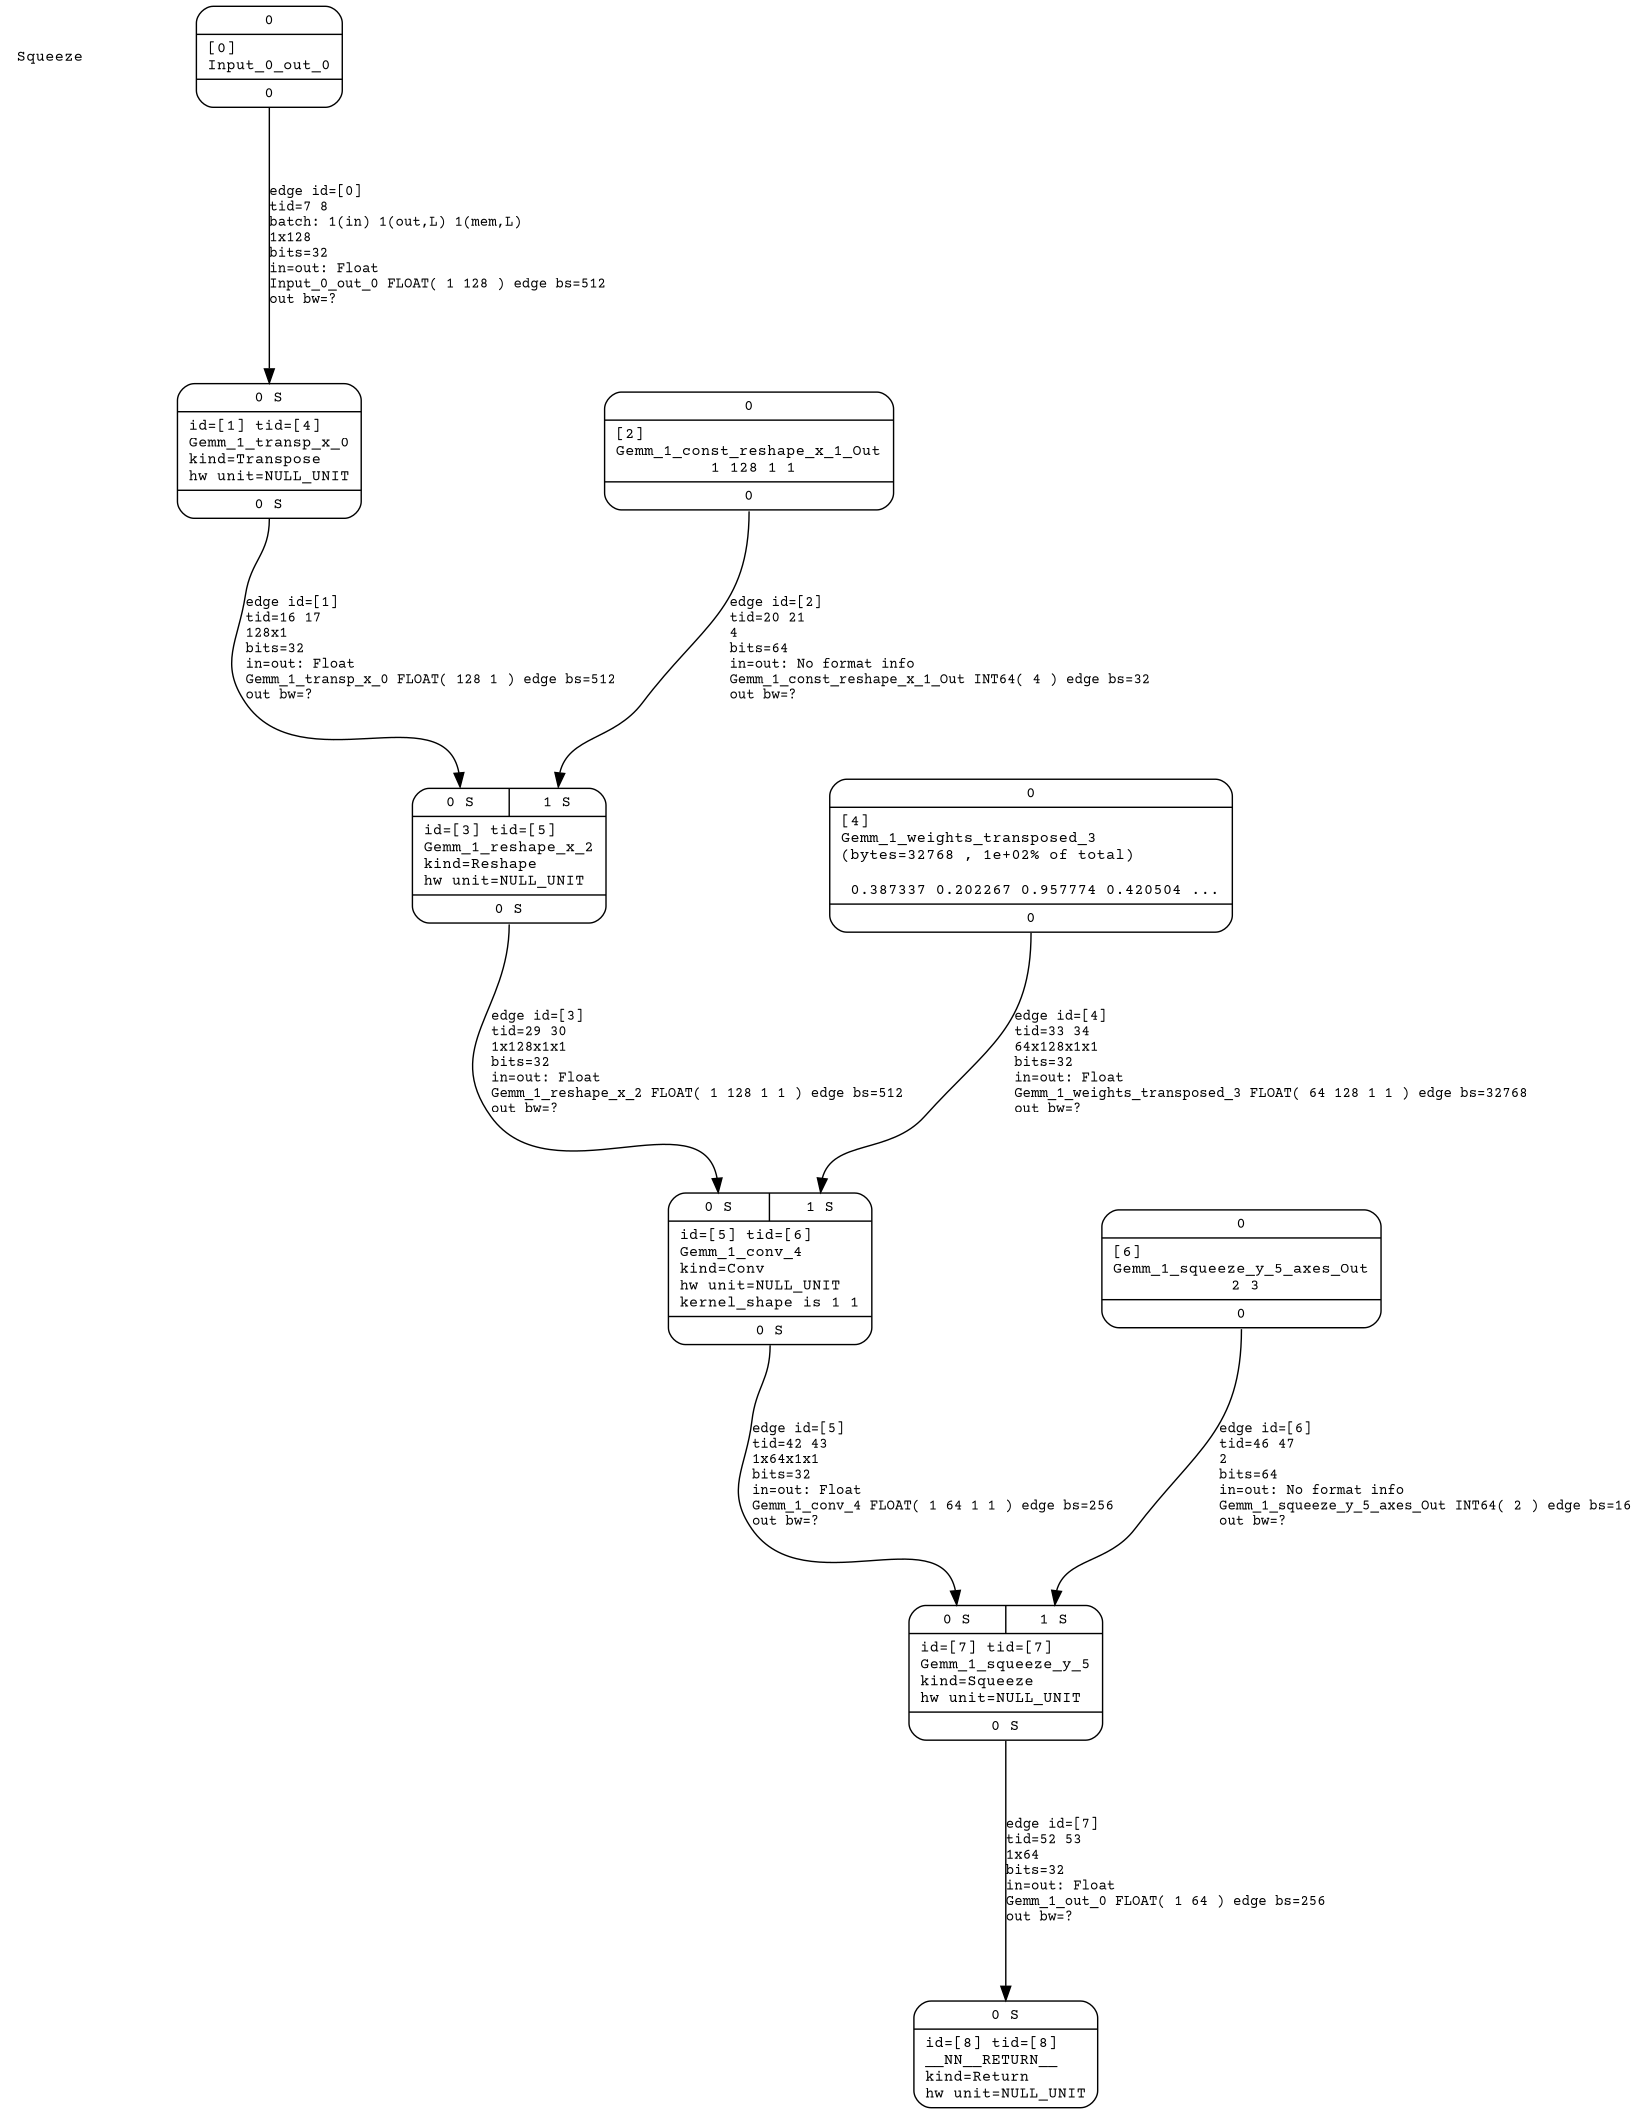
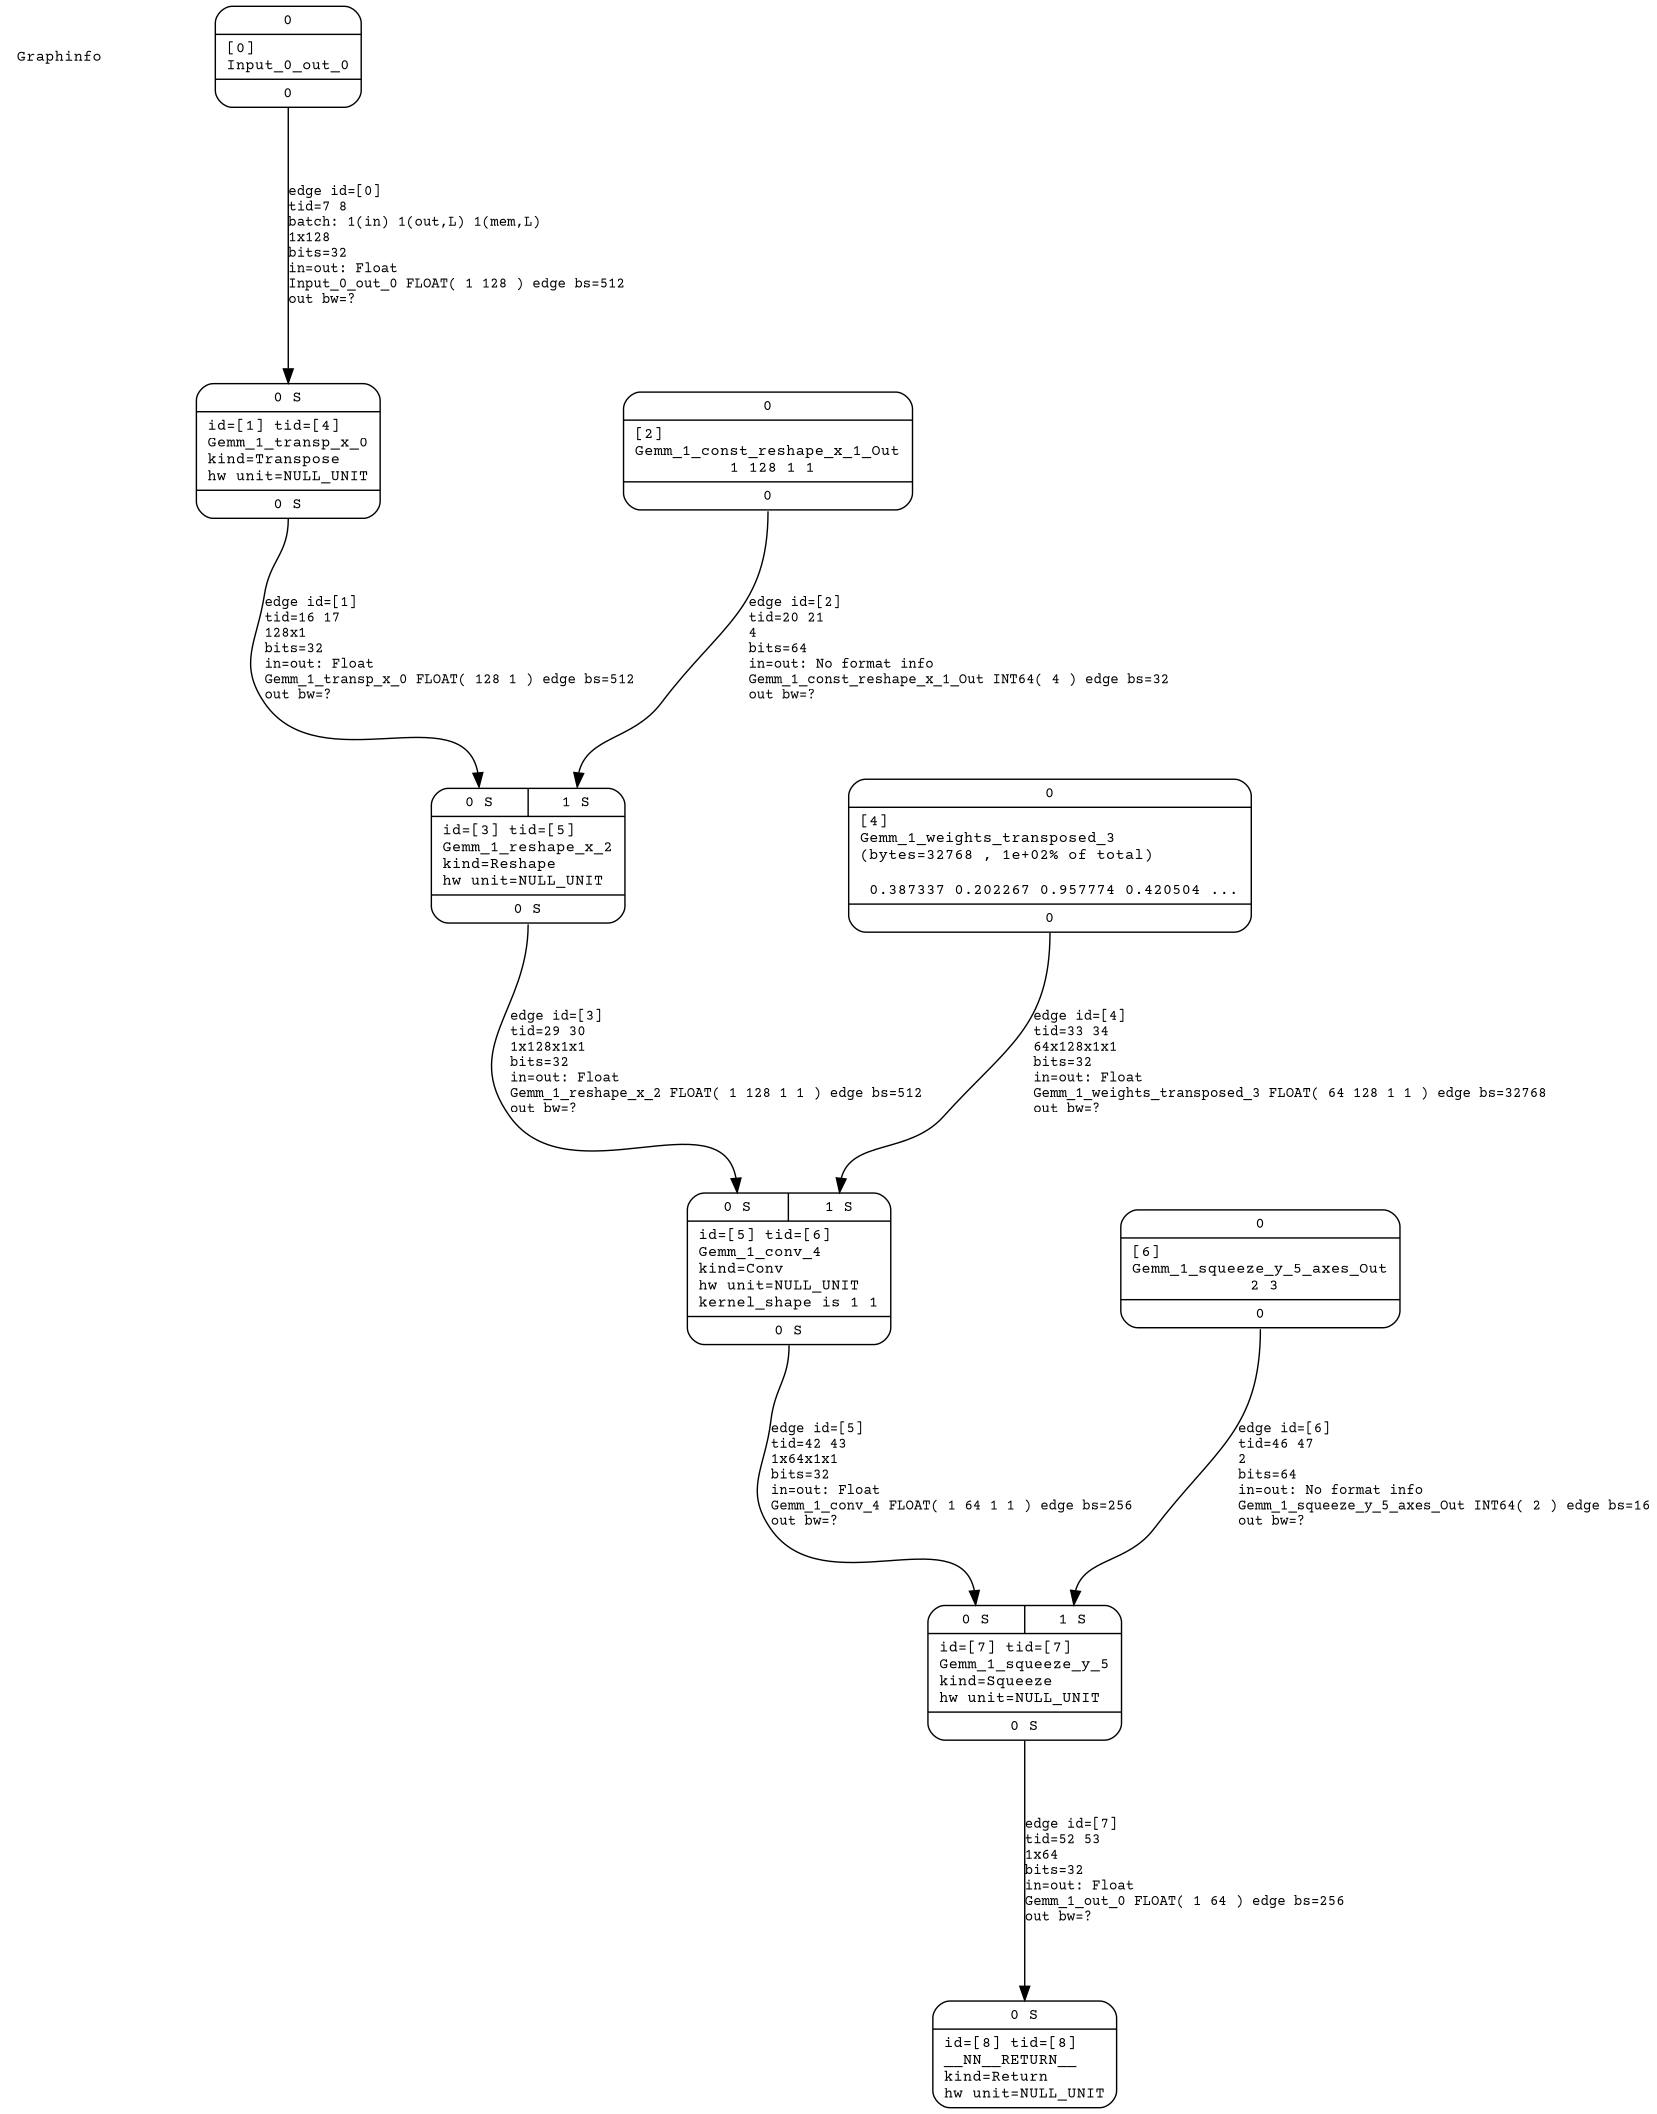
(50, 57) -> (60, 57)
